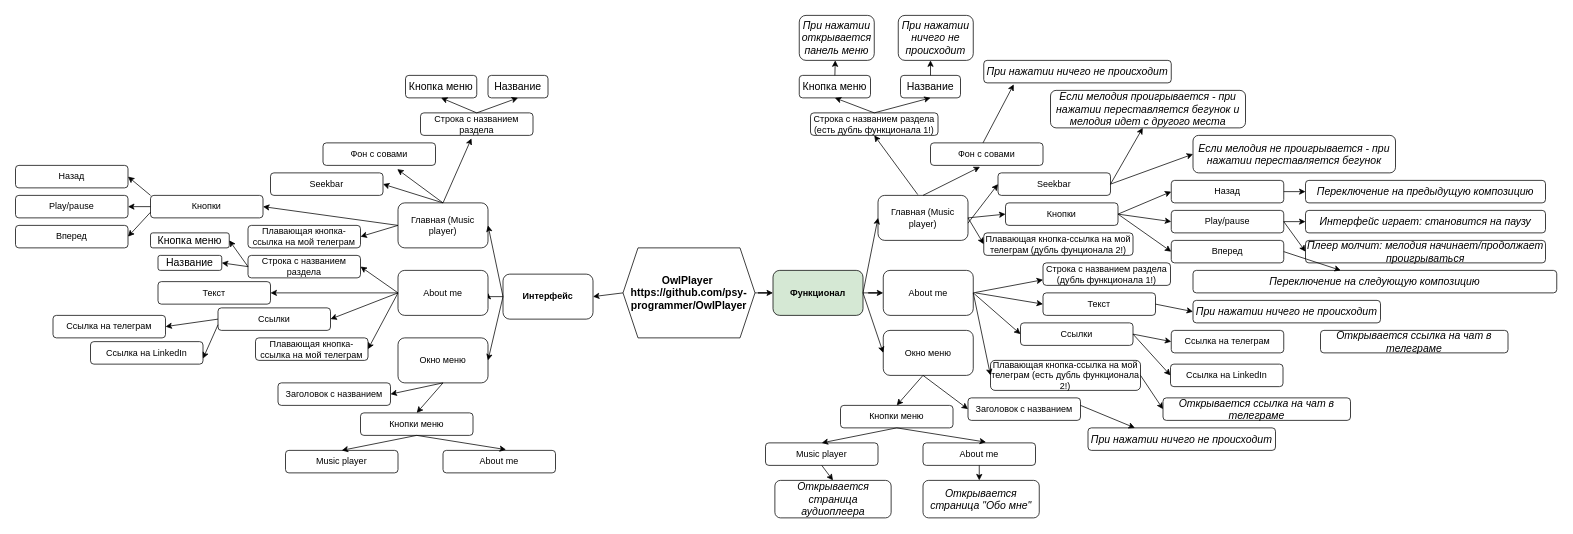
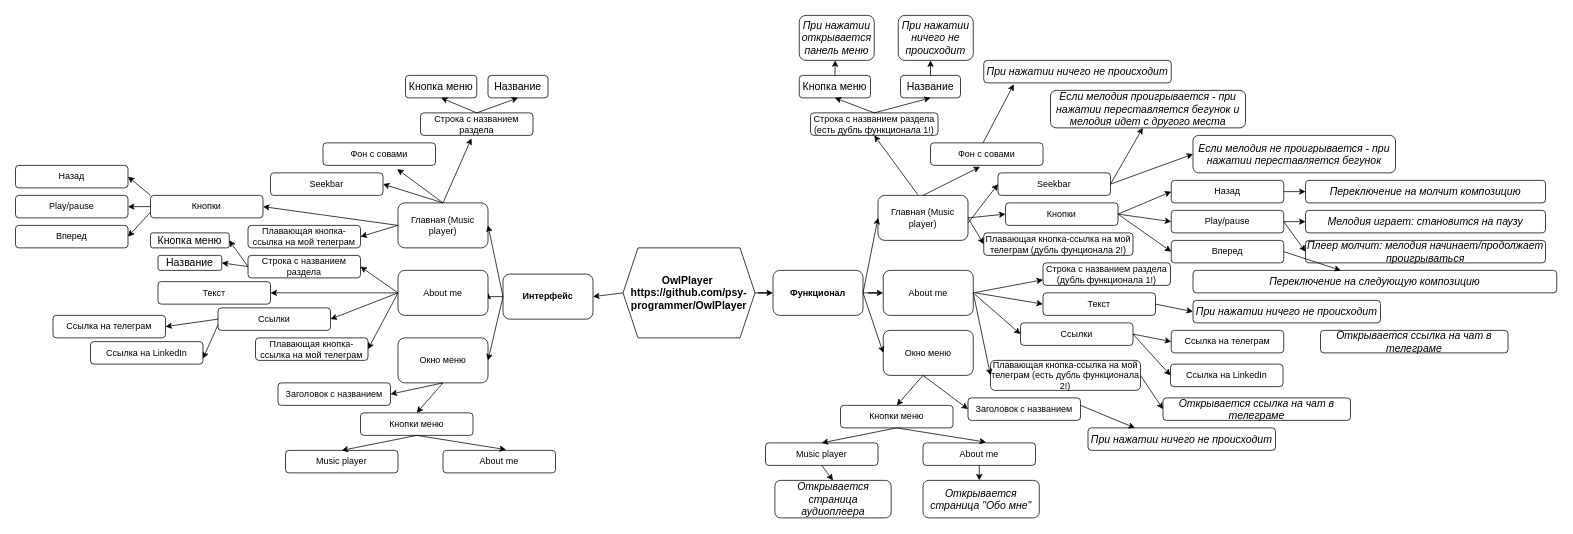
(1425, 192) -> (1425, 192)
(1425, 222) -> (1425, 222)
(818, 293) -> (818, 293)
